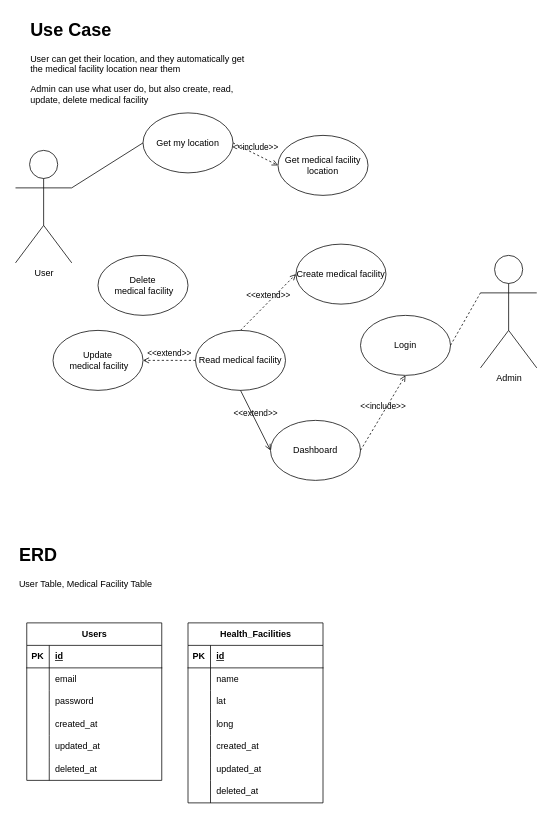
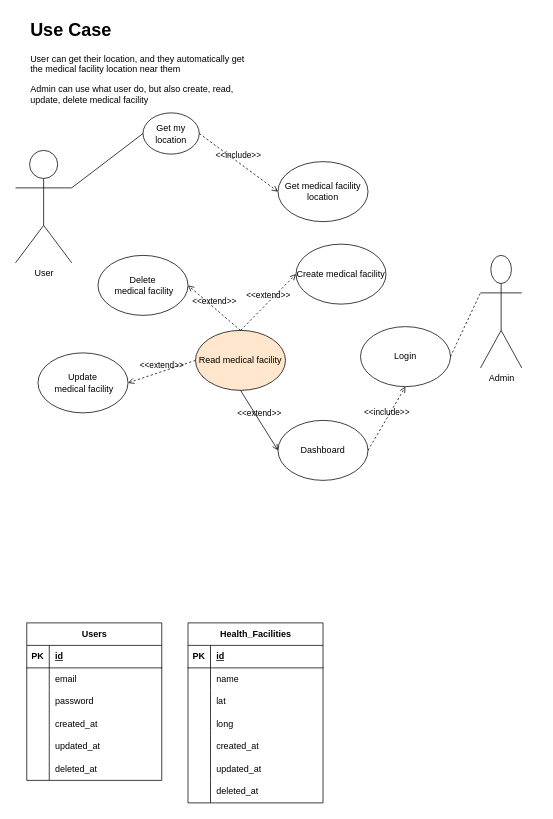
(188, 143) -> (171, 134)
(323, 165) -> (323, 192)
none -> (214, 307)
(509, 312) -> (501, 312)
(405, 345) -> (405, 357)
(98, 360) -> (83, 383)
(240, 360) -> (240, 360)
(315, 450) -> (323, 450)
(126, 570) -> none
